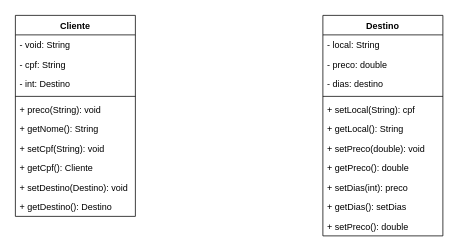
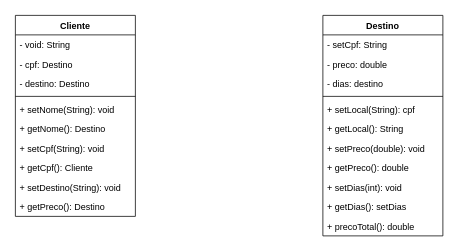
(358, 45) -> (363, 45)
(48, 65) -> (50, 65)
(49, 84) -> (59, 84)
(67, 110) -> (72, 110)
(63, 129) -> (65, 129)
(81, 188) -> (78, 188)
(374, 188) -> (370, 188)
(72, 207) -> (68, 207)
(373, 227) -> (377, 227)
